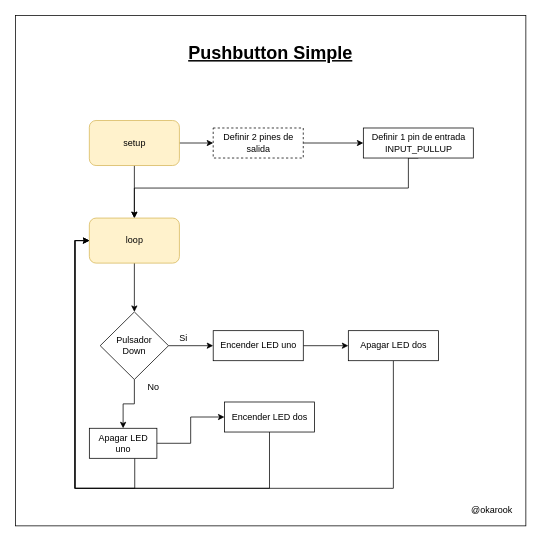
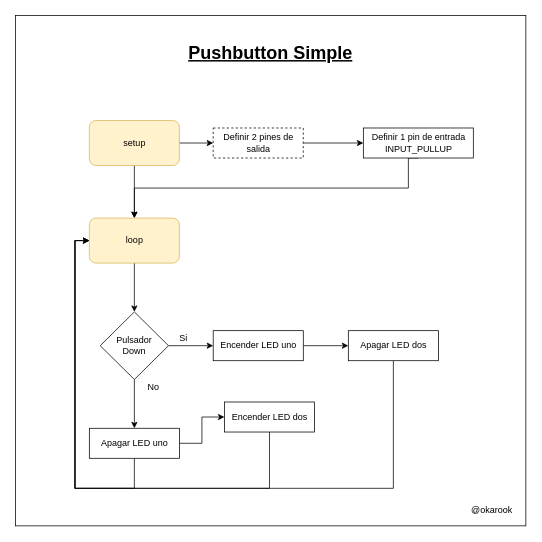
(123, 443) -> (134, 443)
